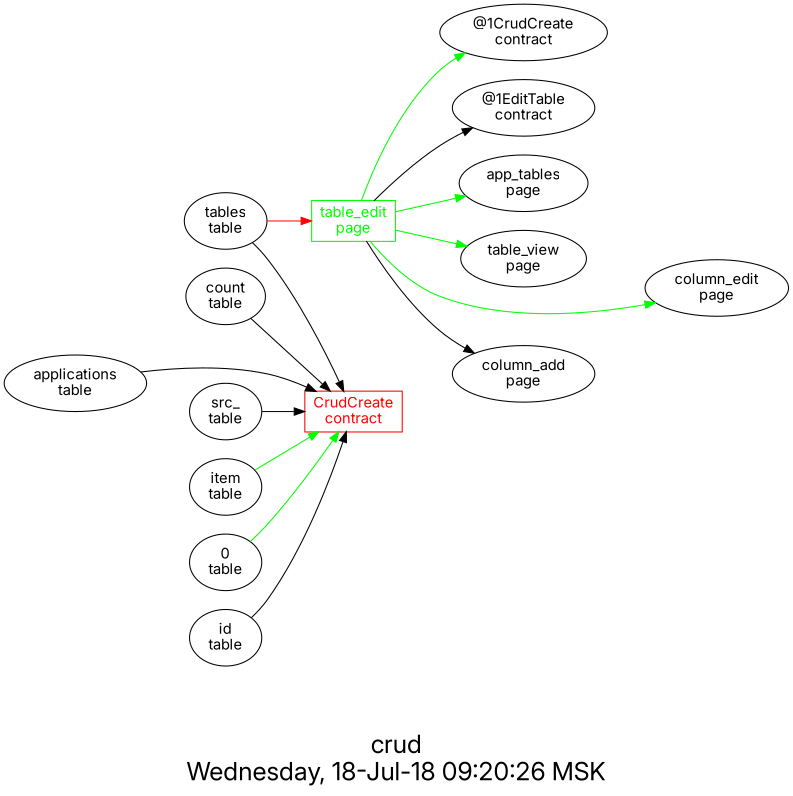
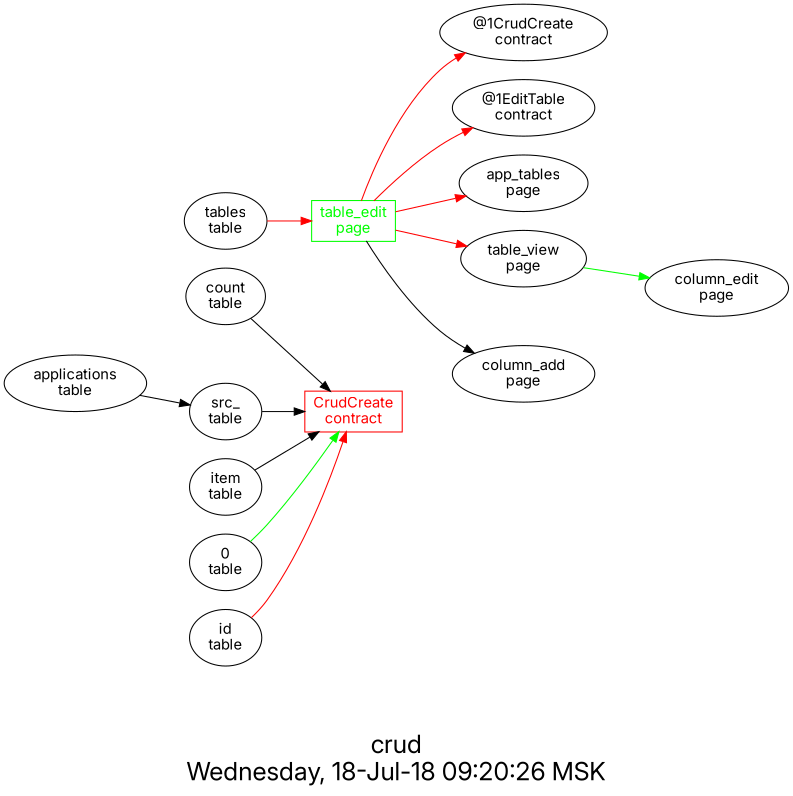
(399, 122) -> (399, 122)
(416, 163) -> (416, 163)
(426, 205) -> (426, 205)
(426, 237) -> (426, 237)
(301, 309) -> none
(497, 310) -> (611, 272)
(225, 369) -> (160, 399)
(282, 454) -> (282, 454)
(305, 534) -> (305, 534)
